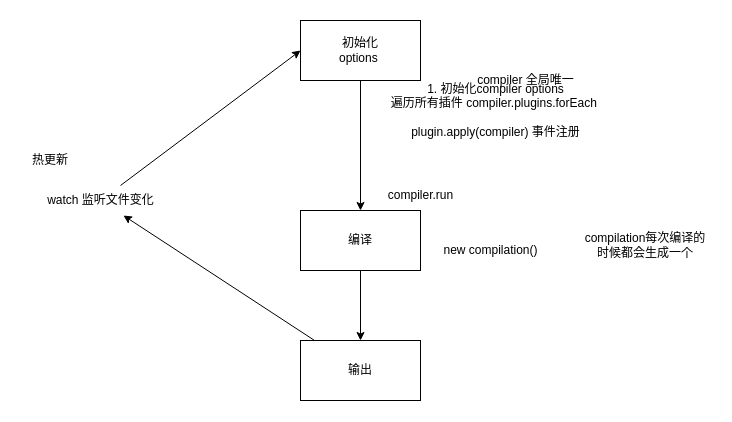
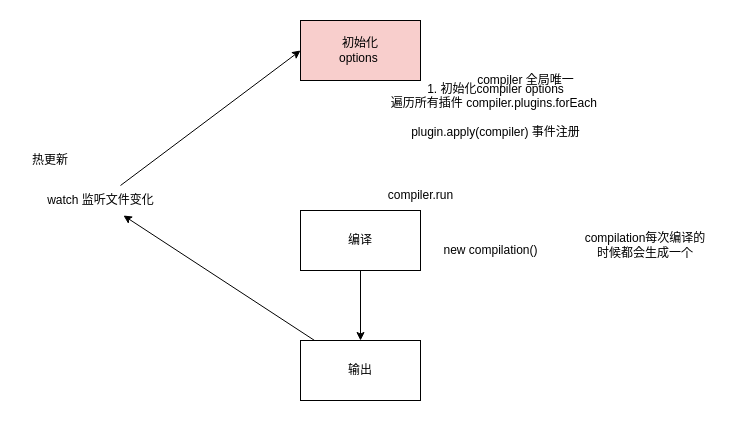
(361, 51) -> (361, 51)
(361, 142) -> none
